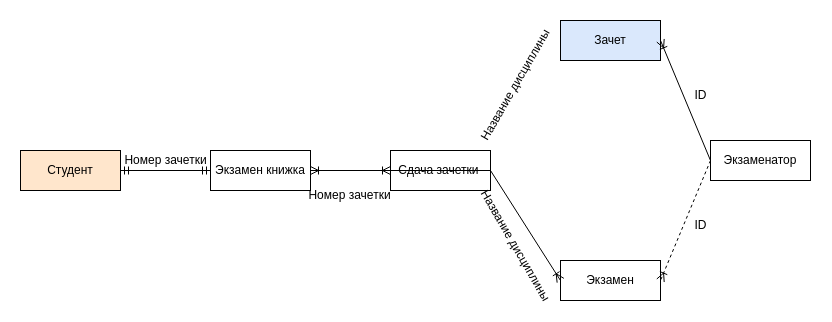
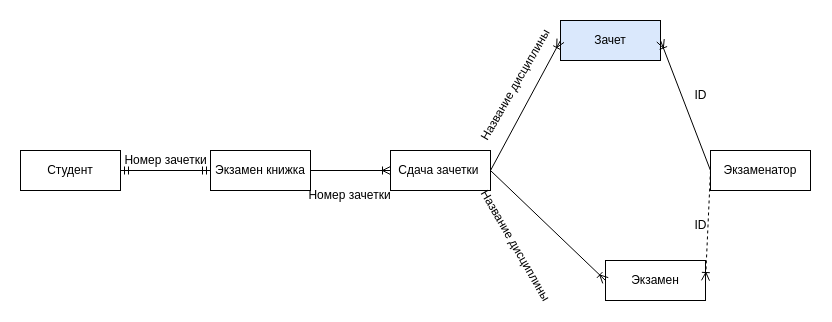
(761, 161) -> (761, 171)
(71, 171) -> (71, 171)
(441, 171) -> (526, 104)
(611, 281) -> (656, 281)
